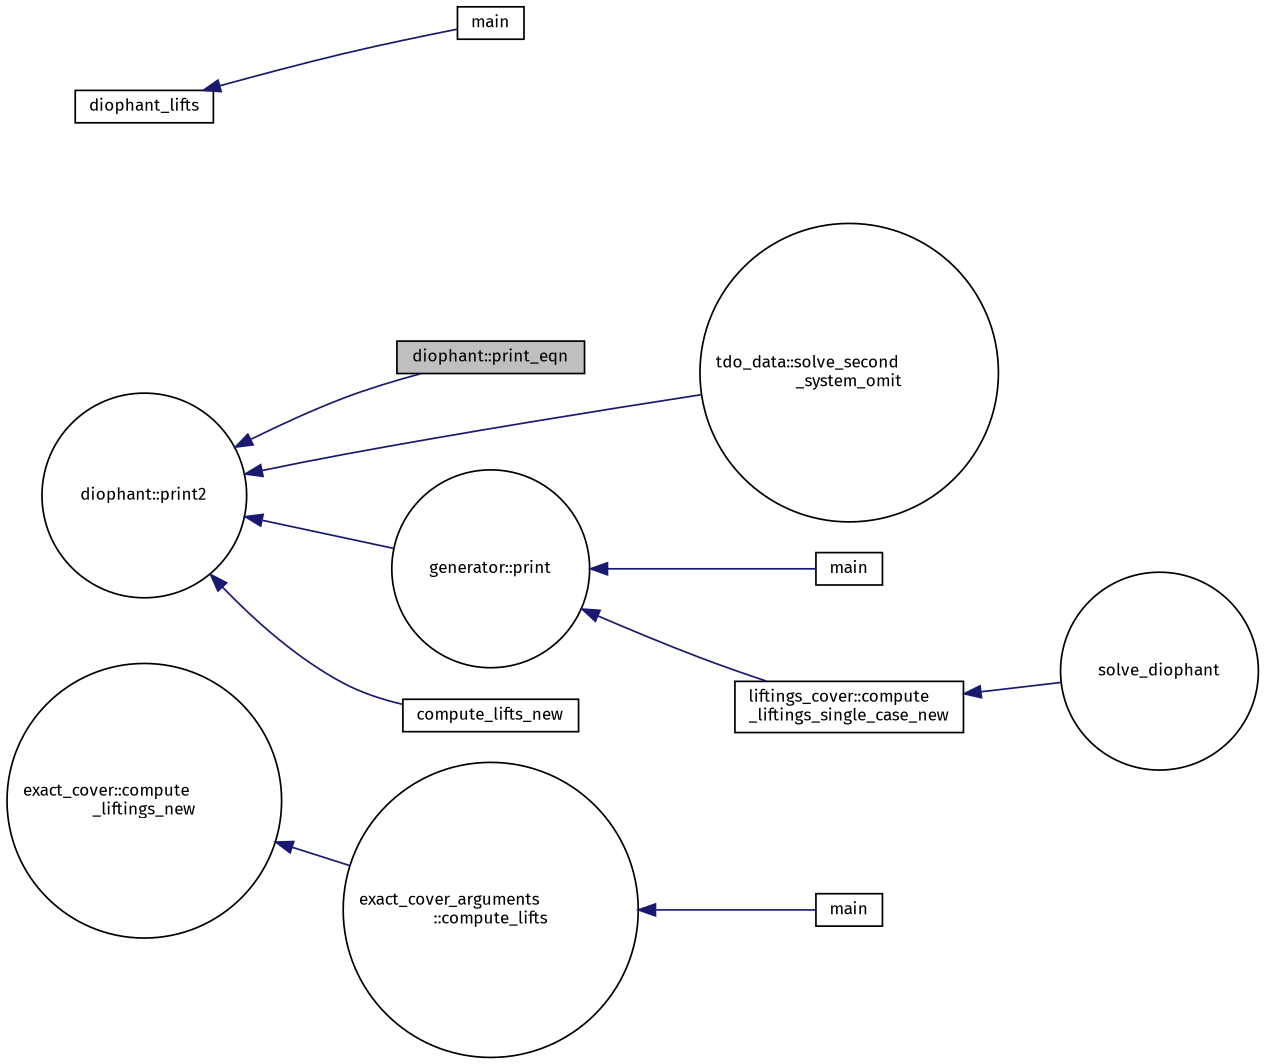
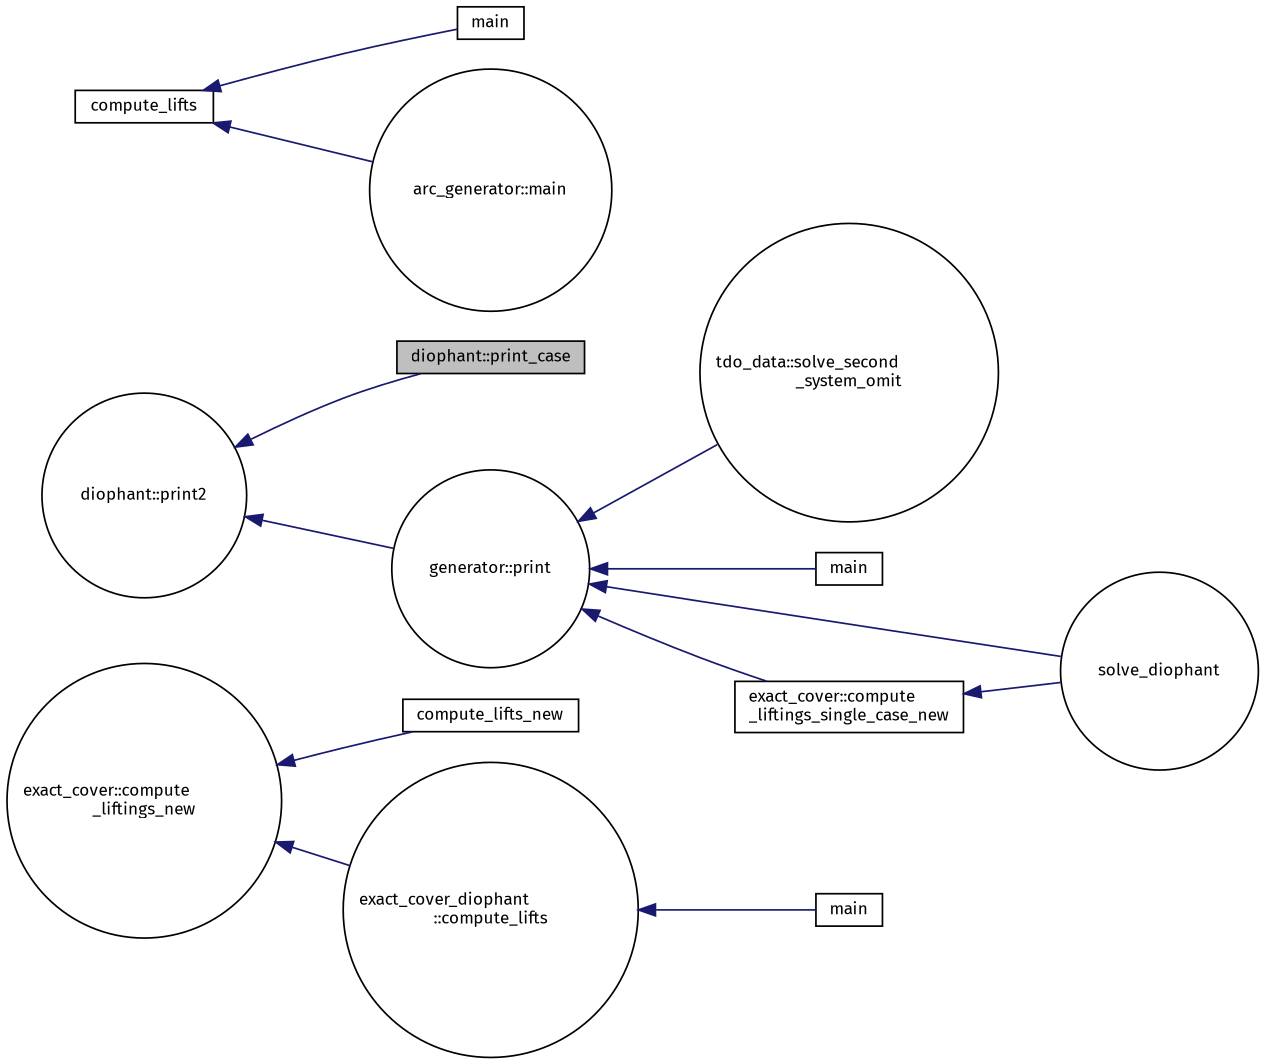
(144, 107) -> (144, 107)
none -> (491, 190)
(491, 357) -> (491, 357)
(481, 430) -> (655, 479)
none -> (834, 622)
(304, 659) -> (353, 746)
(849, 707) -> (849, 707)
(491, 910) -> (491, 910)
